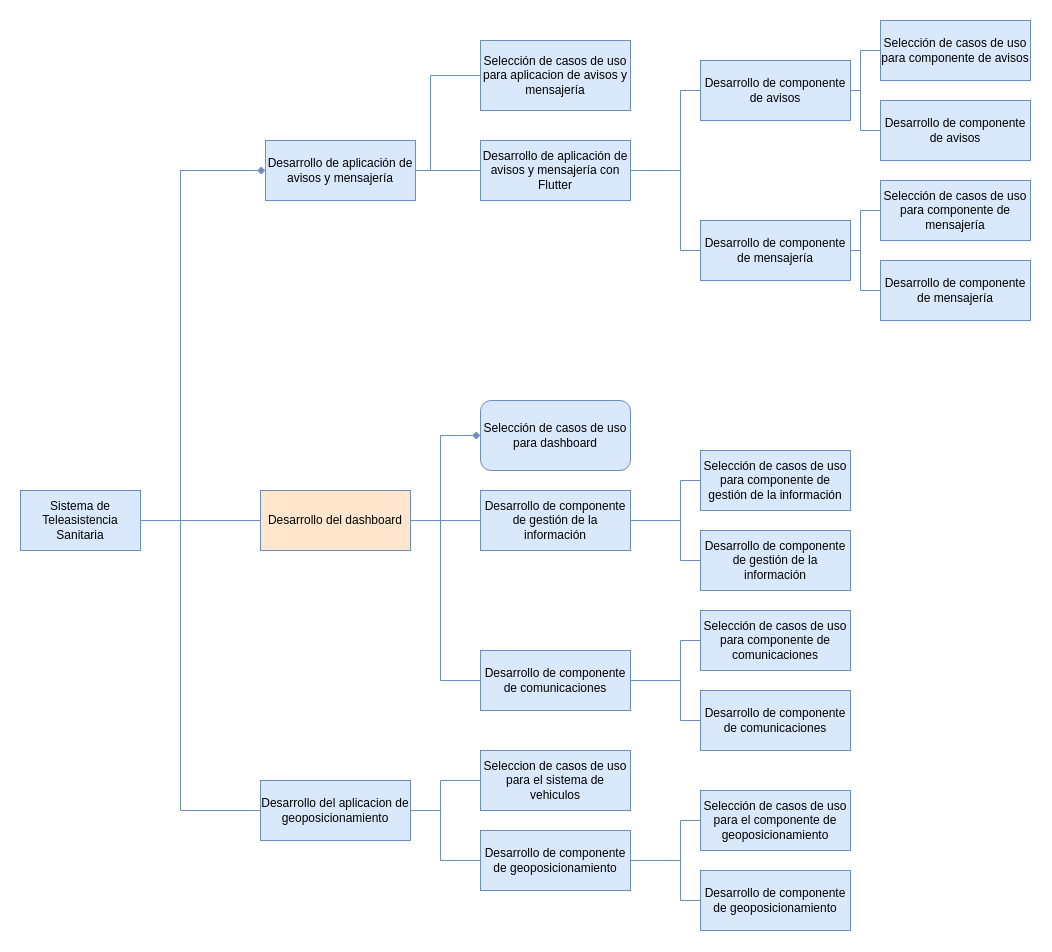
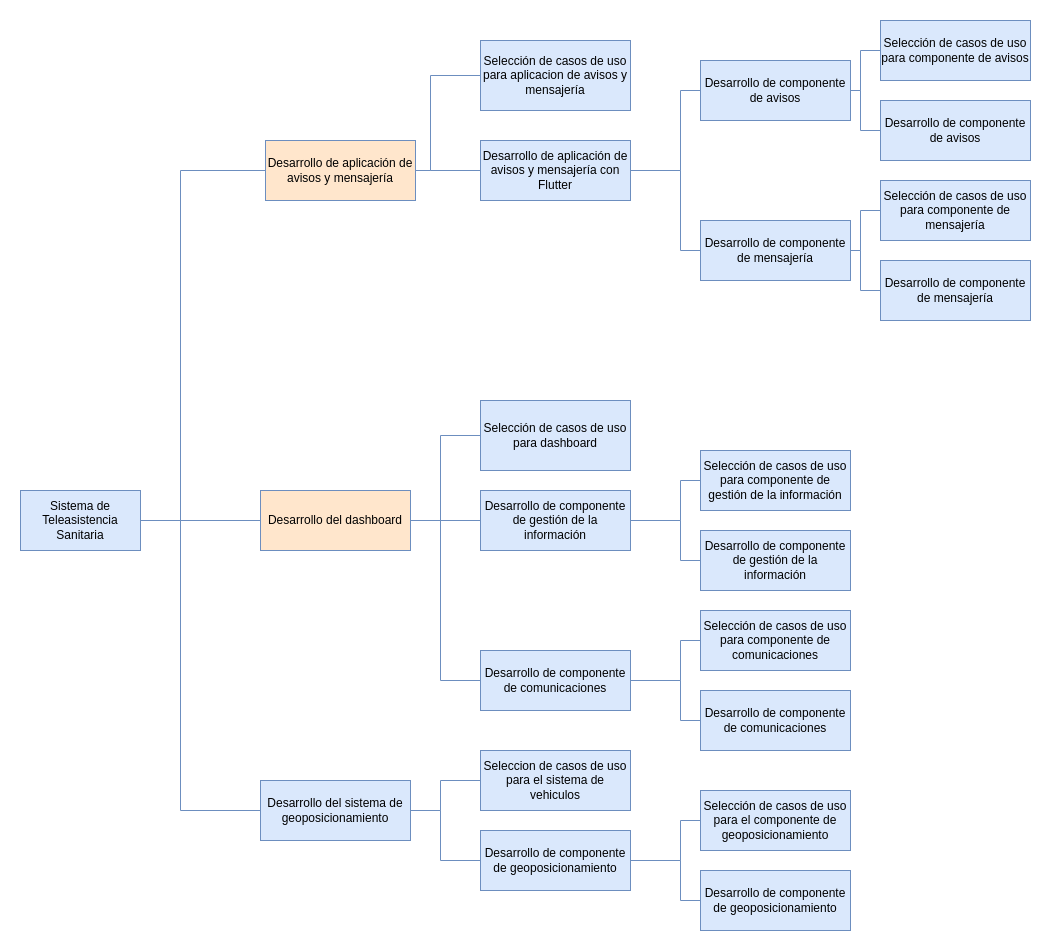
(257, 171) -> (260, 171)
(341, 171) -> (341, 171)
(472, 436) -> (476, 436)
(556, 436) -> (556, 436)
(336, 811) -> (336, 811)
